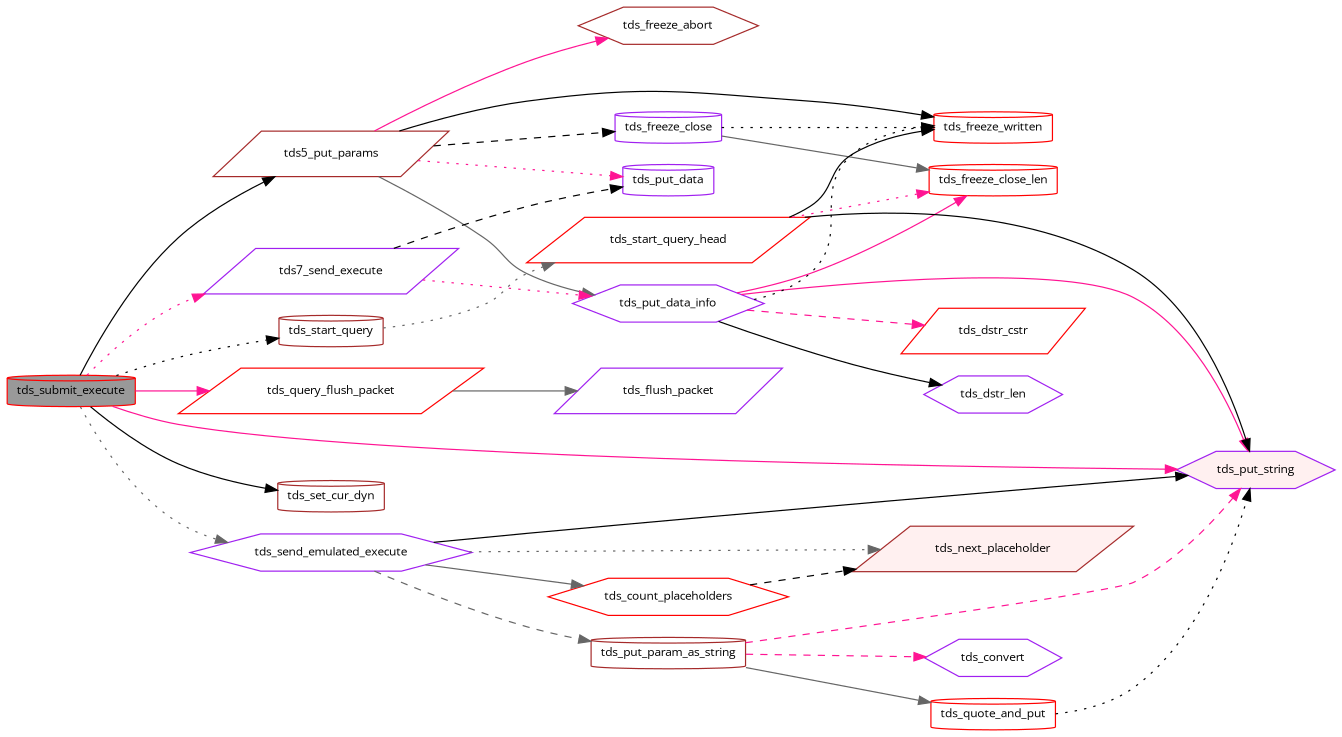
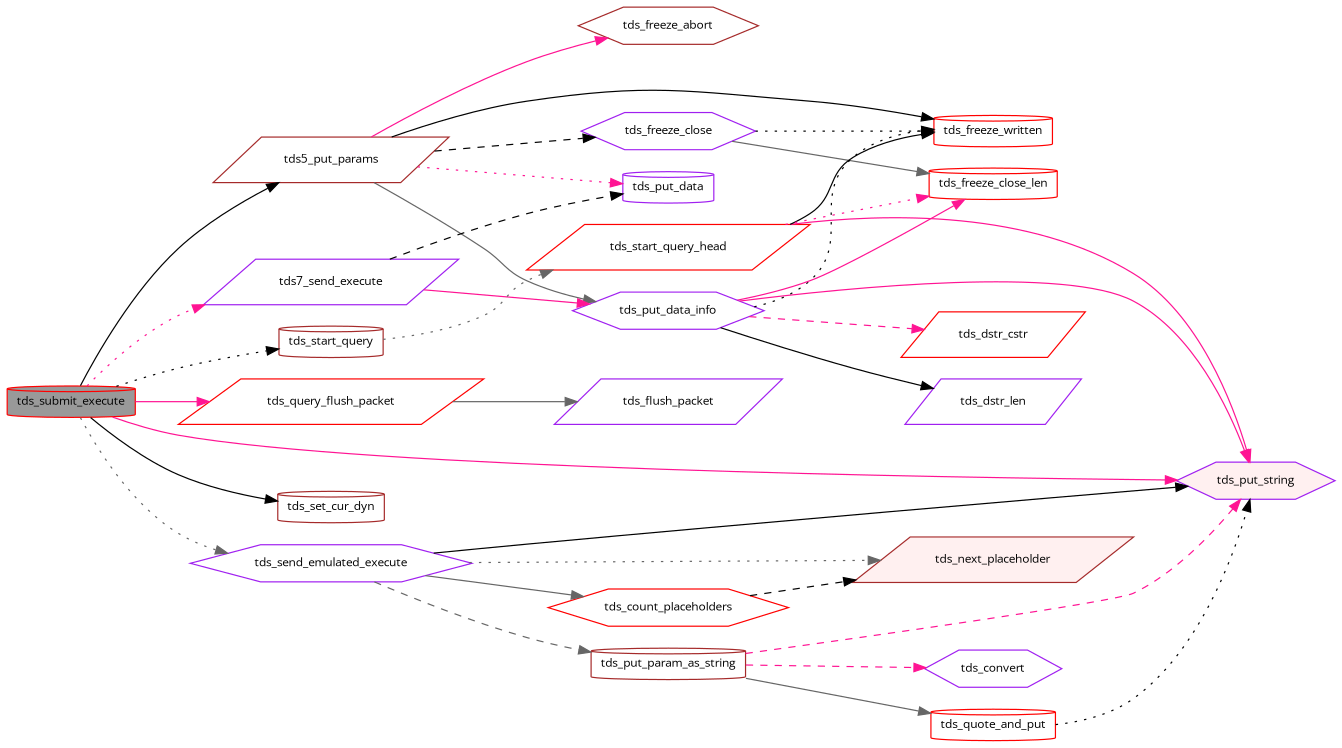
(668, 128) -> (668, 131)
(1074, 243) -> (1071, 245)
(497, 287) -> (497, 296)
(993, 395) -> (993, 402)
